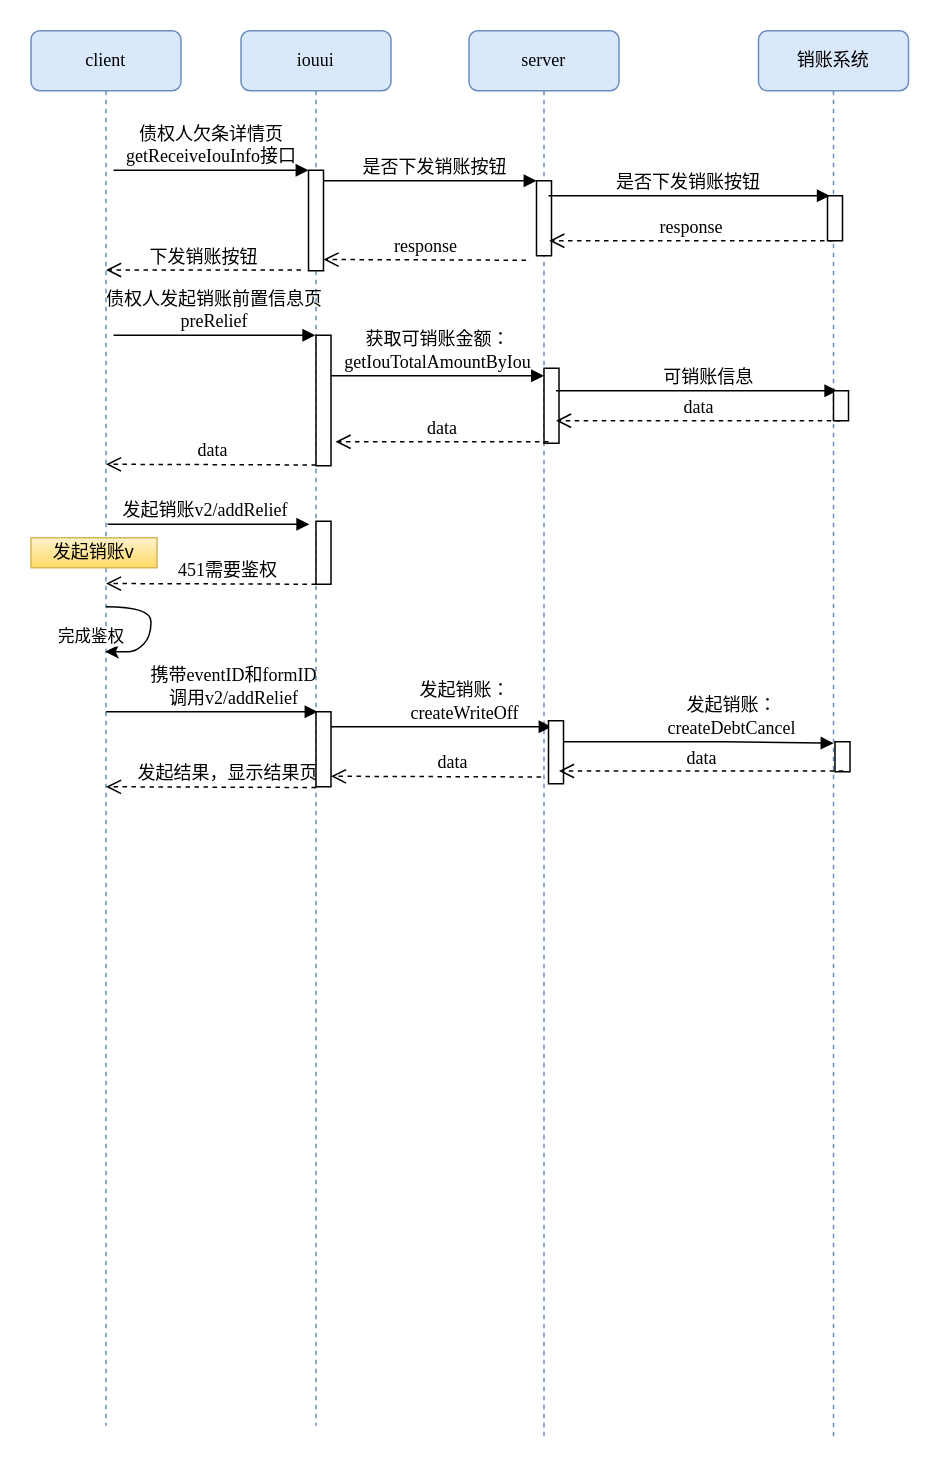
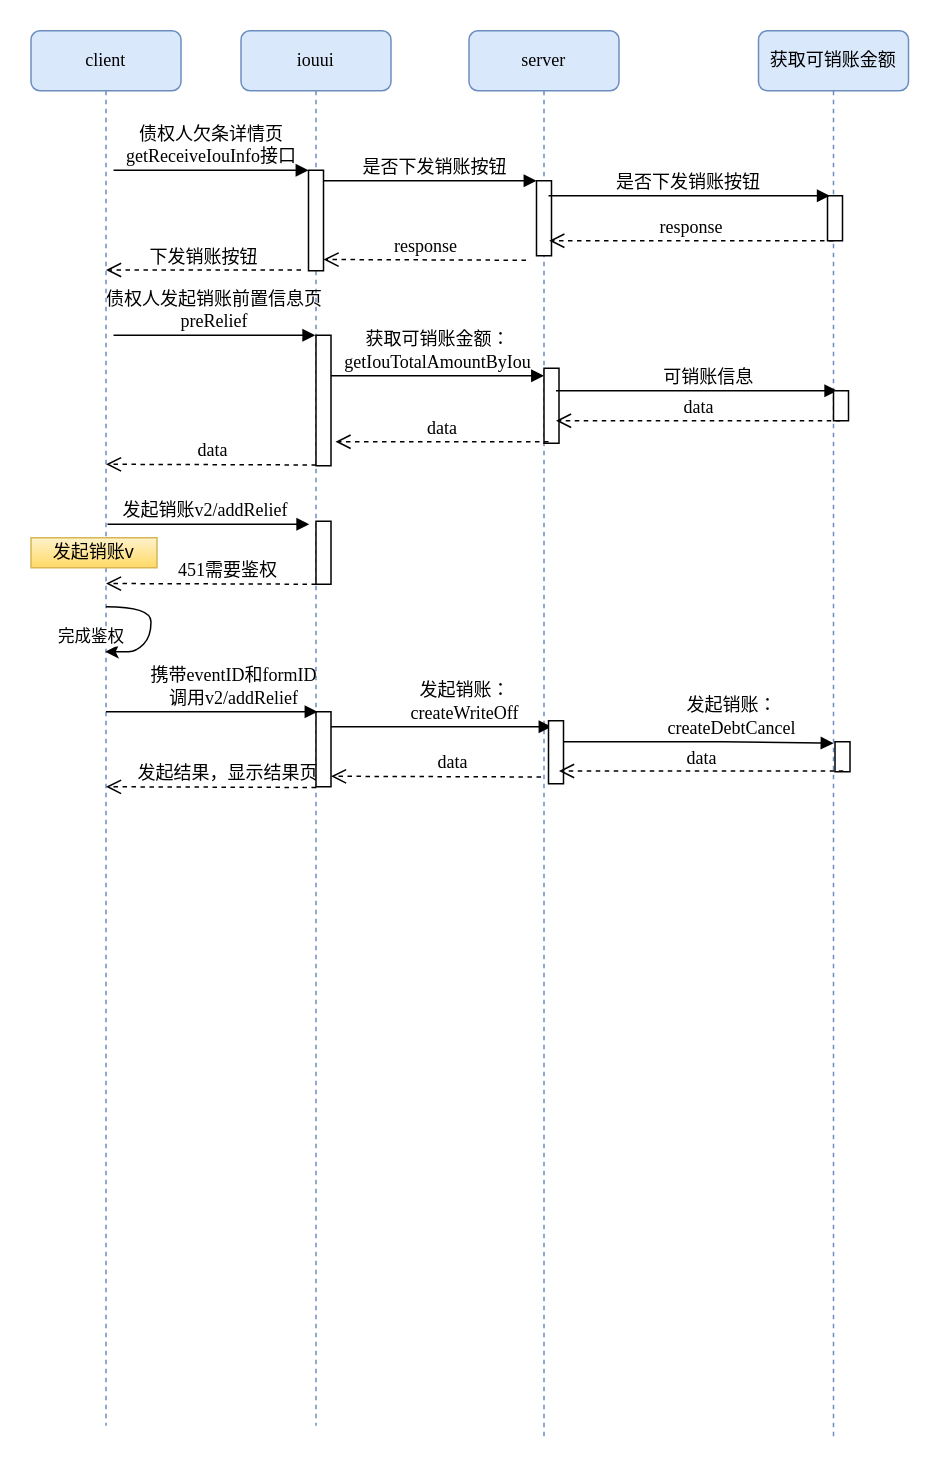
(833, 61) -> (833, 61)
